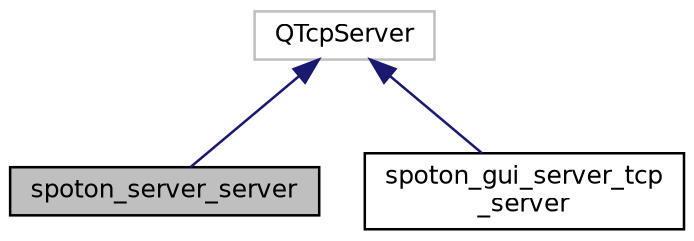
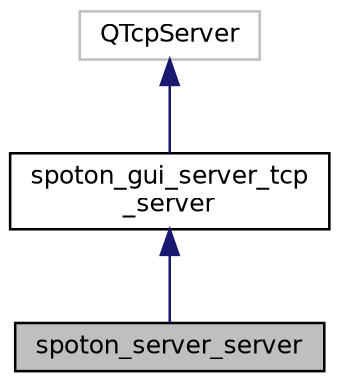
(245, 122) -> (170, 289)
